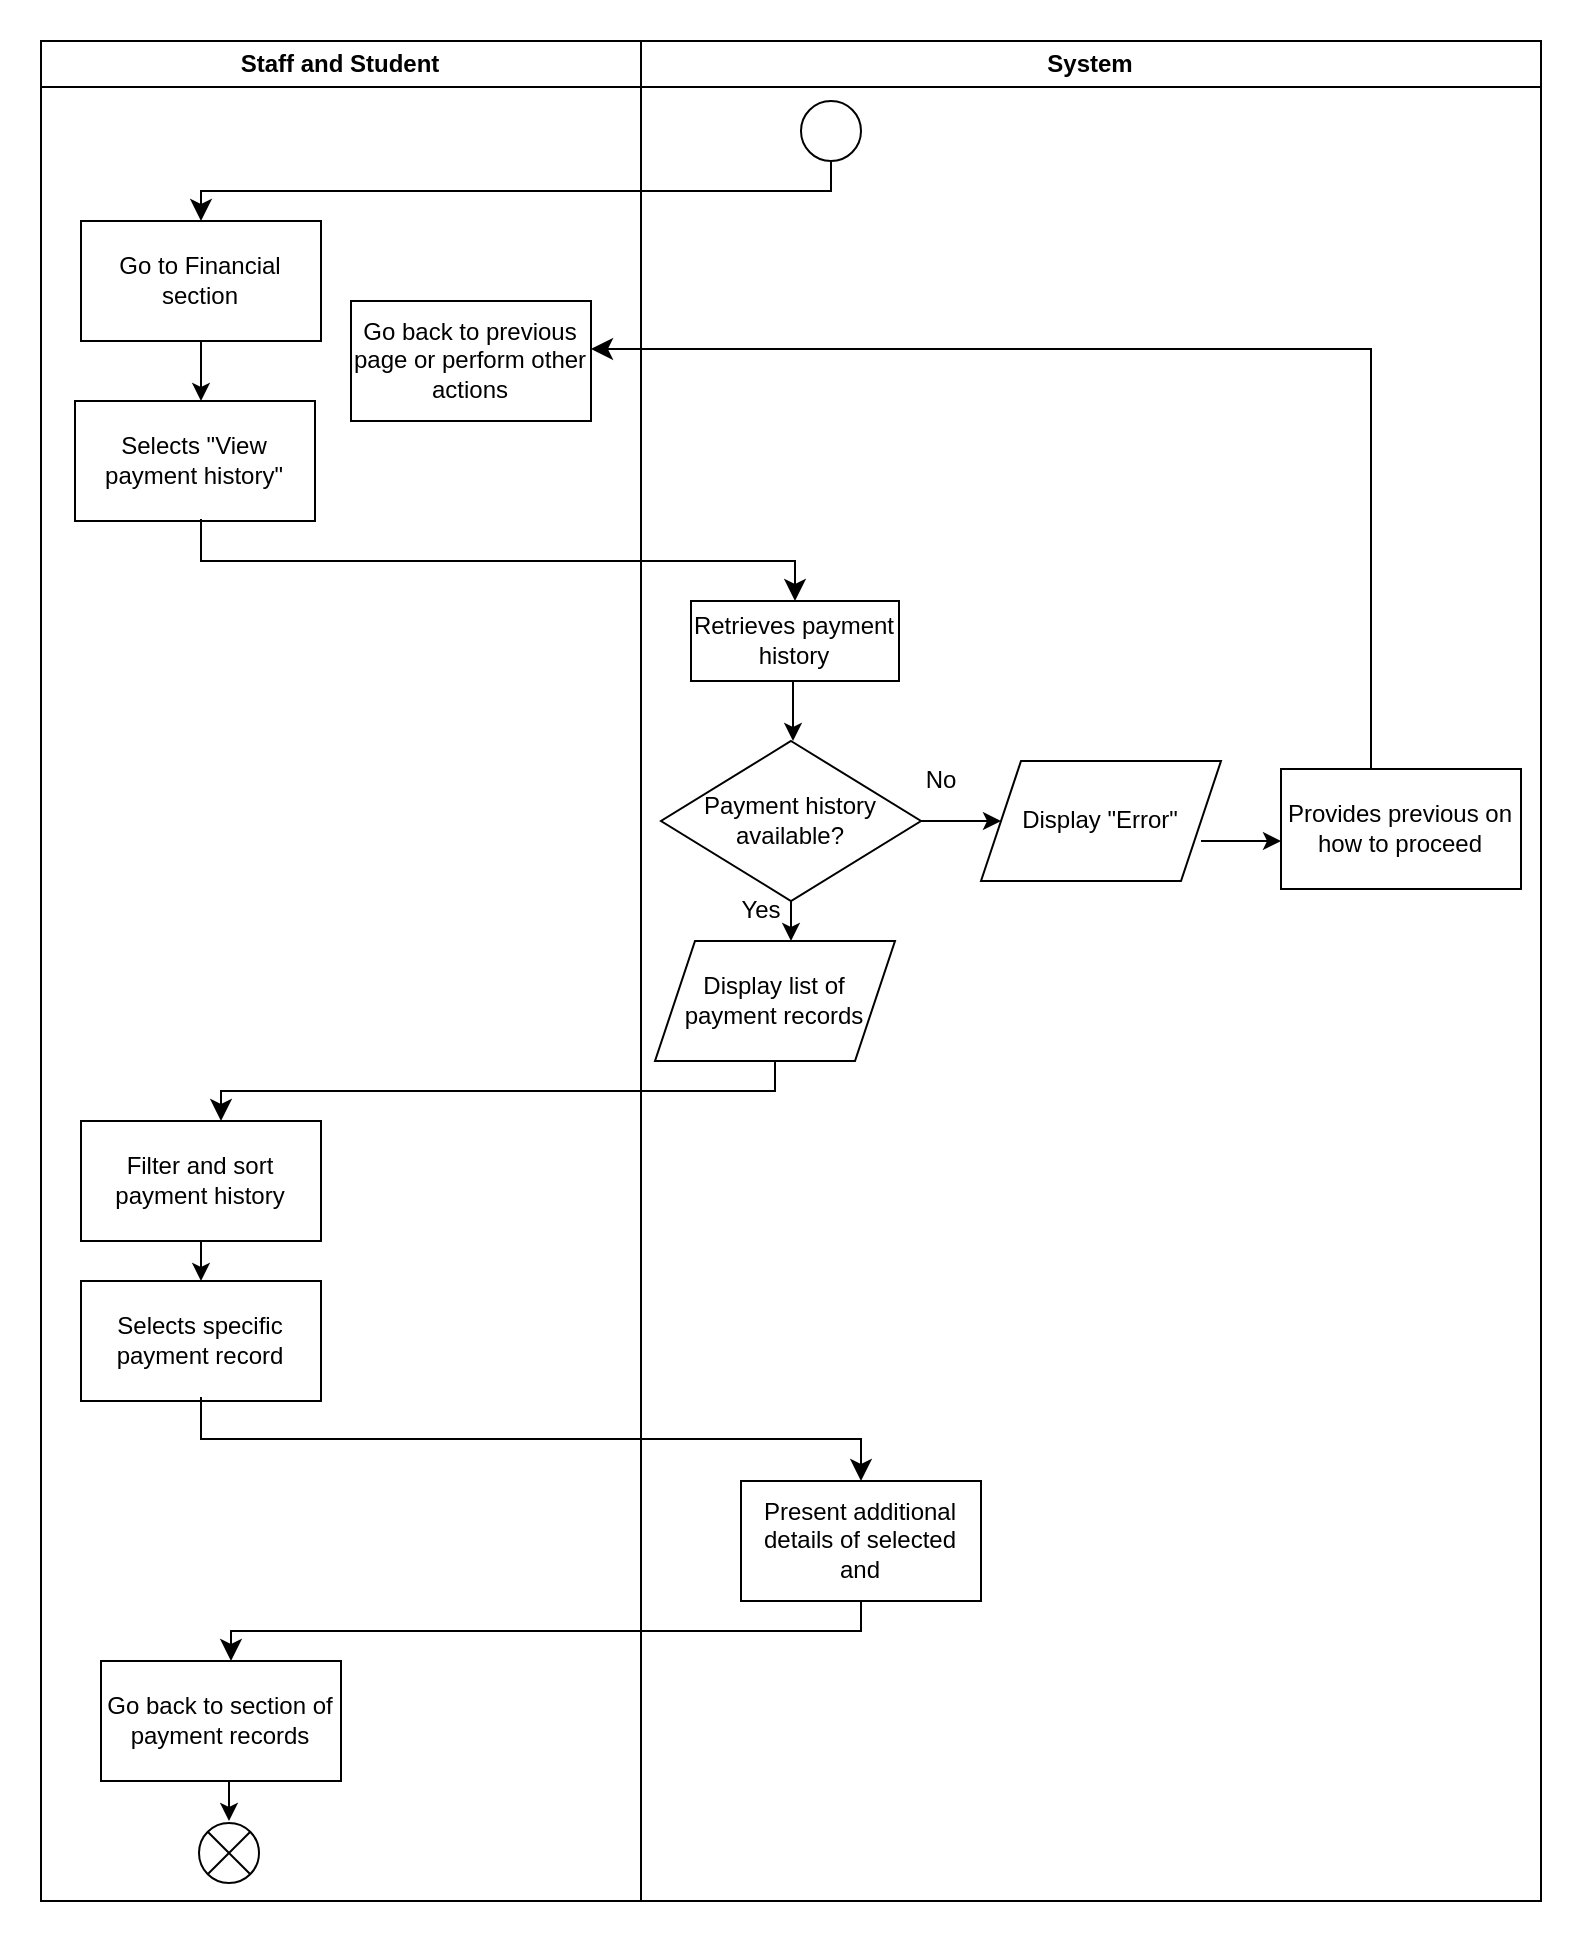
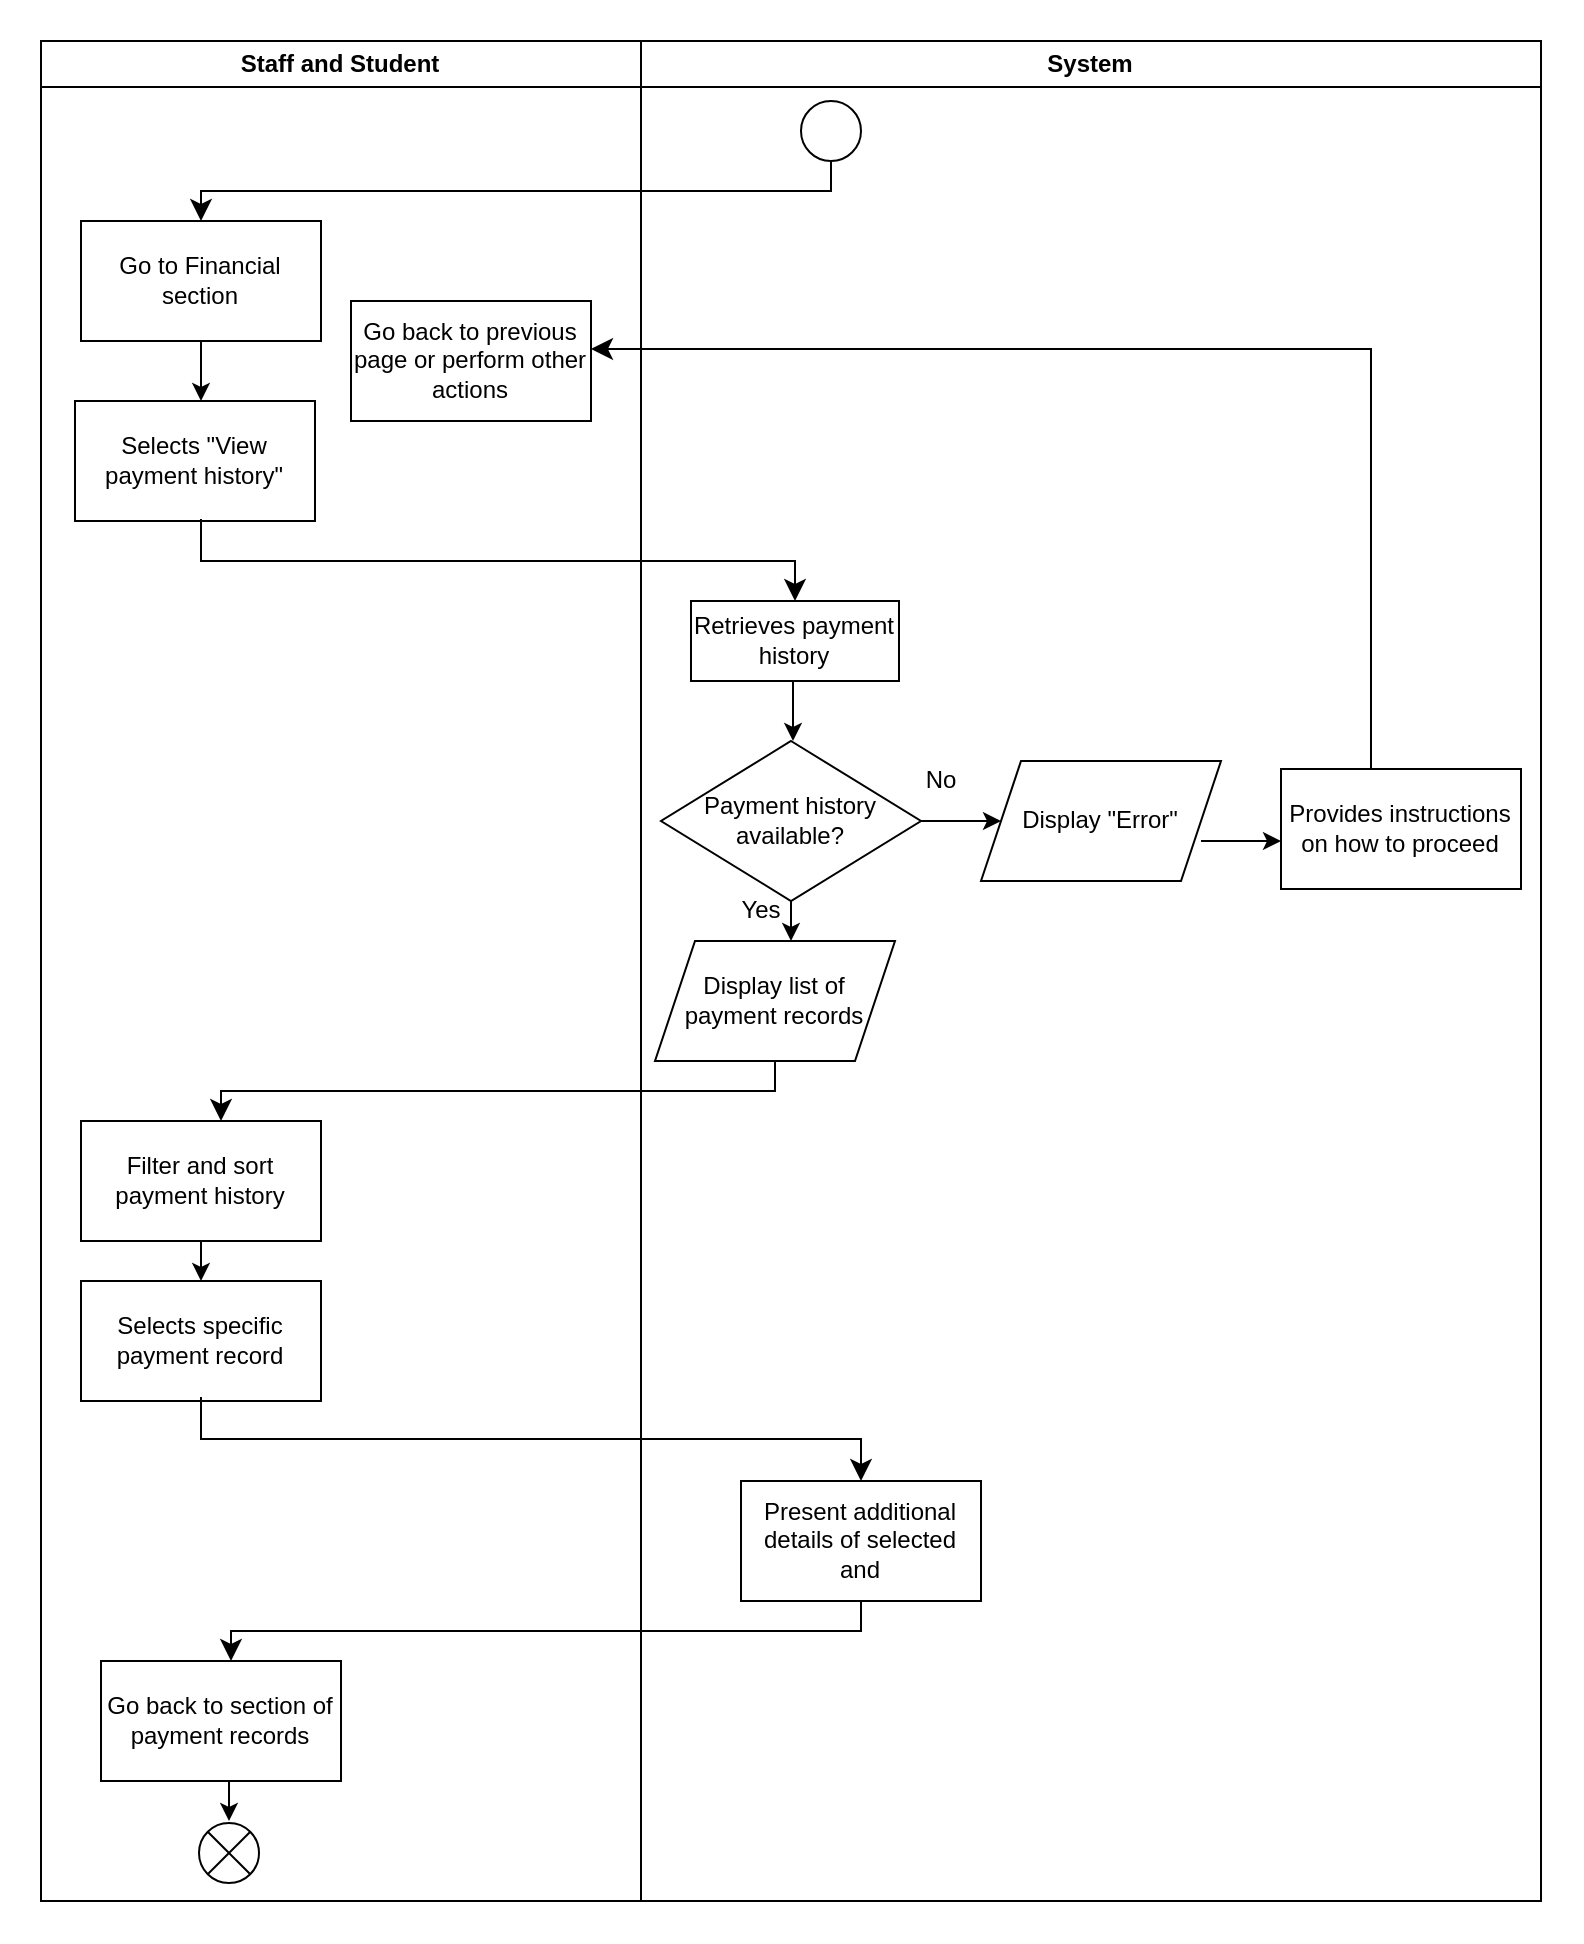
(1401, 829) -> (1401, 829)
